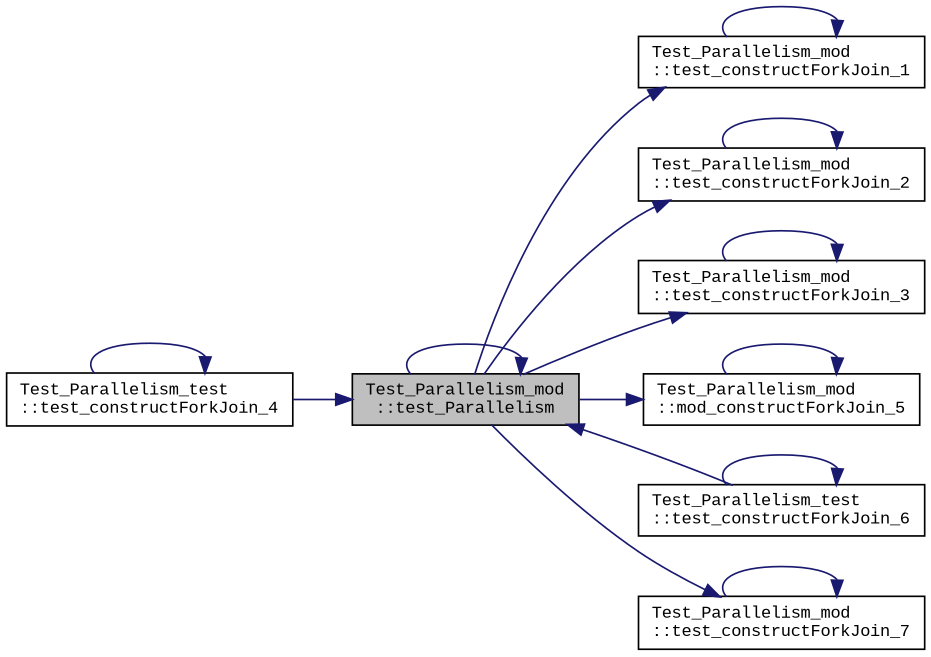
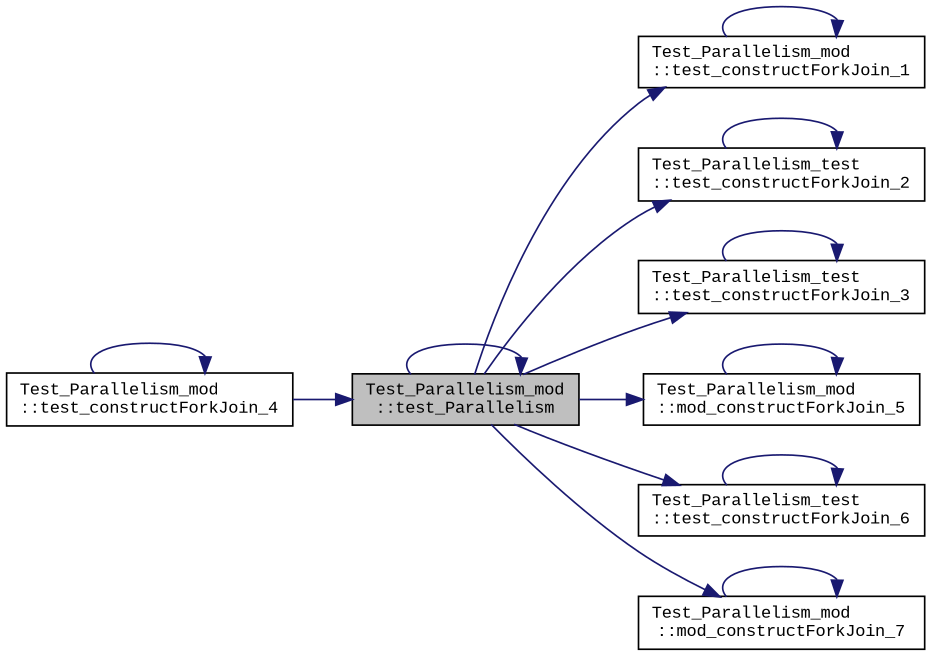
(782, 175) -> (782, 175)
(782, 287) -> (782, 287)
(150, 399) -> (150, 399)
(658, 456) -> (589, 453)
(782, 623) -> (782, 623)
